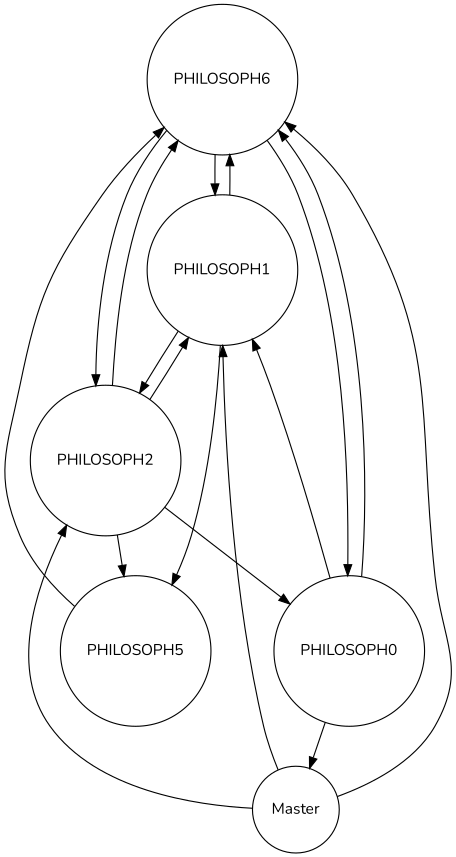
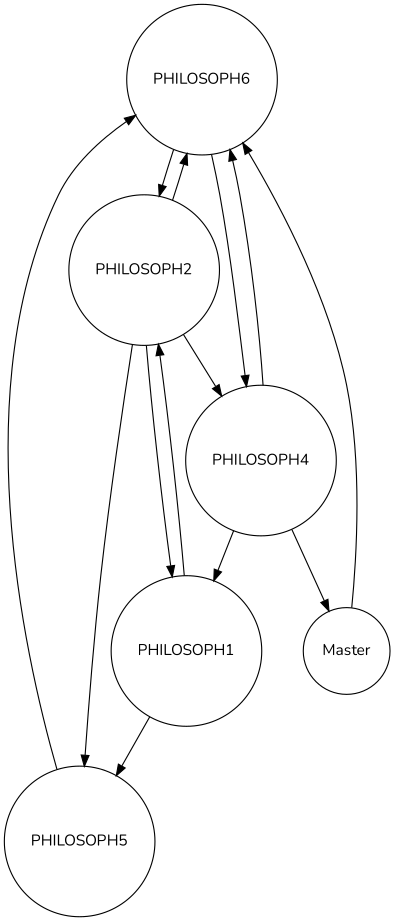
(215, 169) -> none
(230, 180) -> none
(238, 576) -> none
(349, 651) -> (261, 461)
(58, 735) -> none
